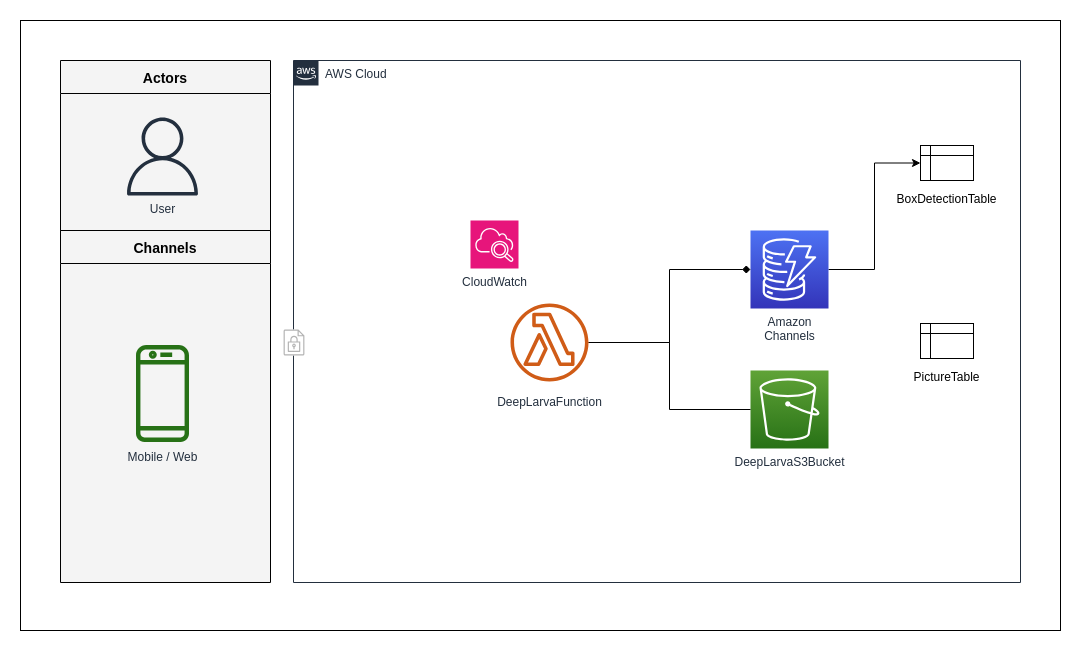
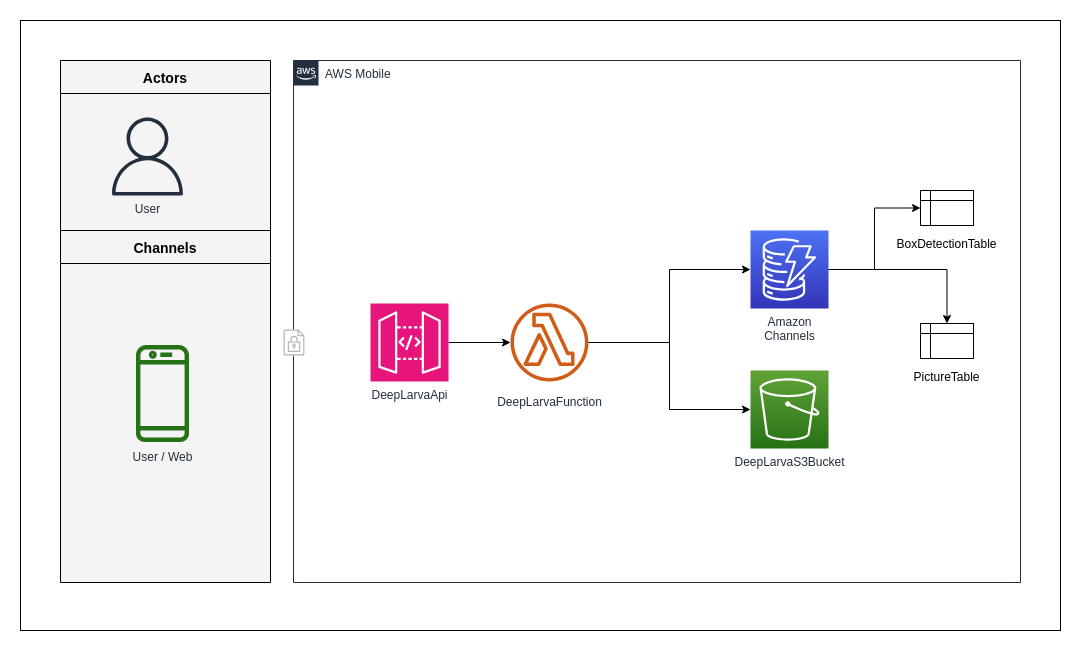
(353, 75) -> (354, 75)
(163, 157) -> (148, 157)
(947, 163) -> (947, 208)
(495, 245) -> none
(741, 270) -> (742, 270)
none -> (934, 270)
none -> (410, 343)
none -> (476, 343)
(744, 410) -> (742, 410)
(163, 458) -> (163, 458)
